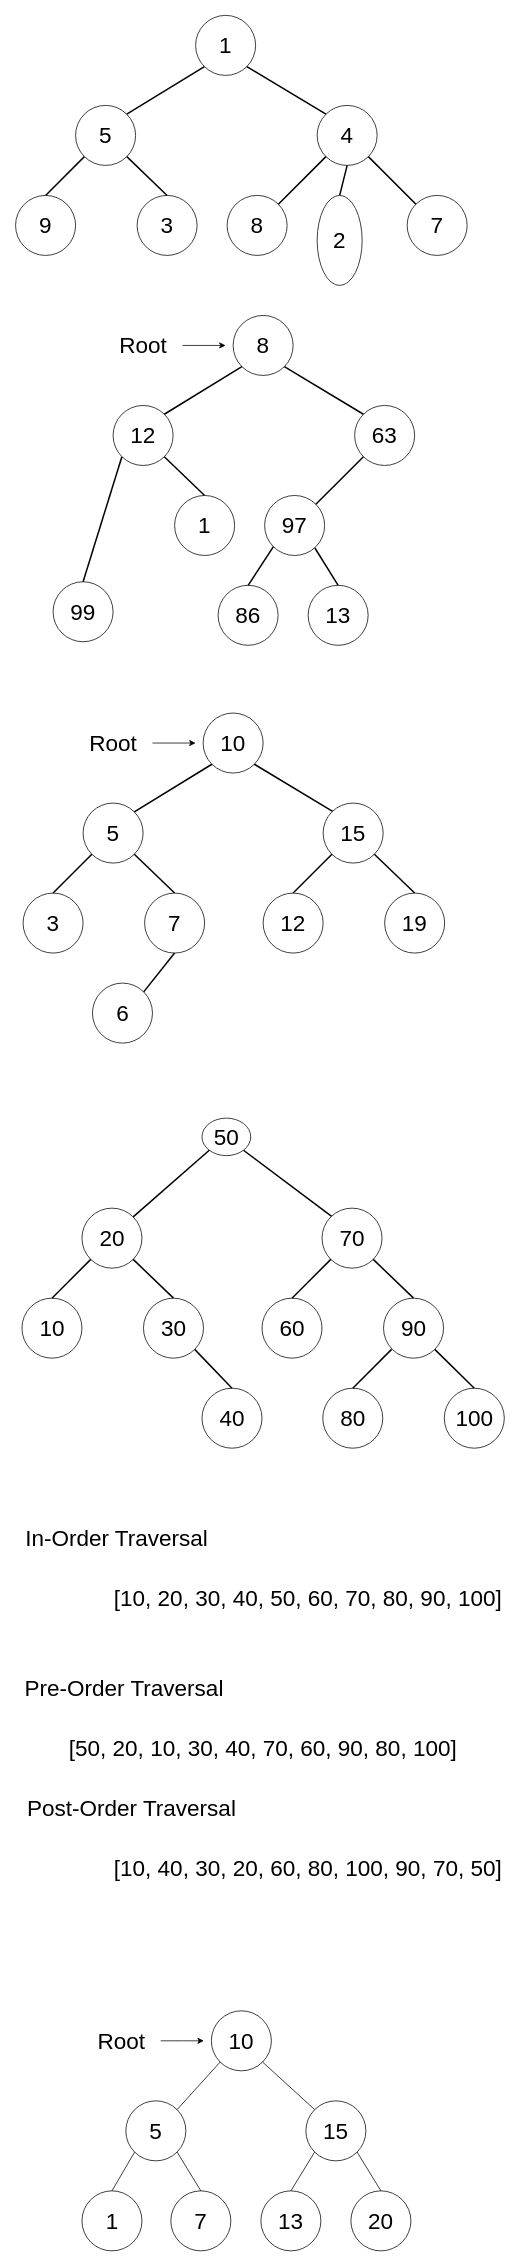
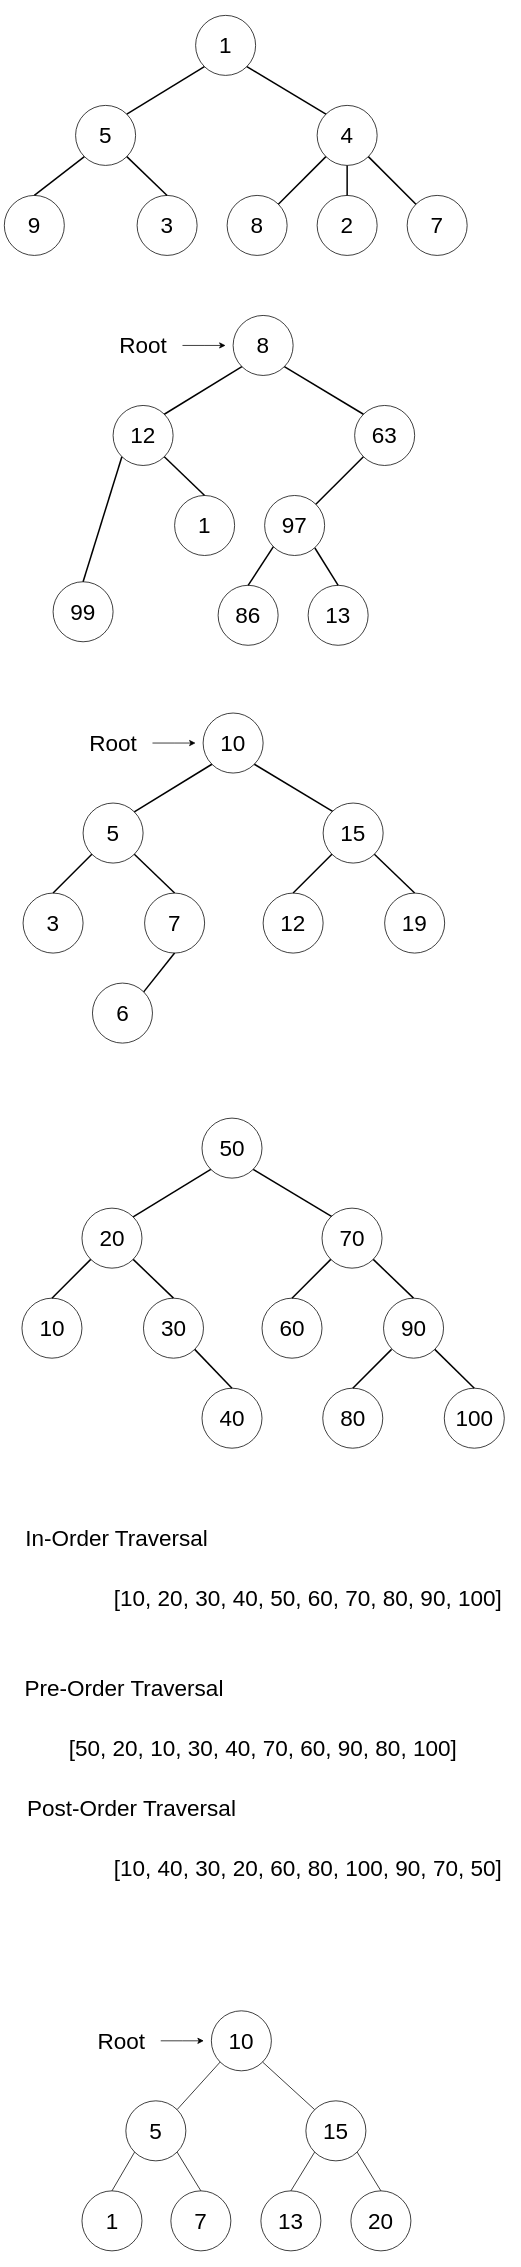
(45, 225) -> (34, 225)
(339, 240) -> (347, 225)
(226, 1137) -> (232, 1148)
